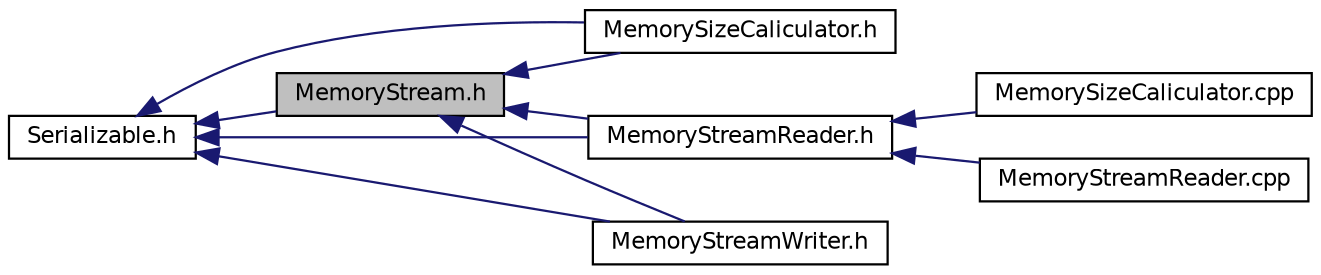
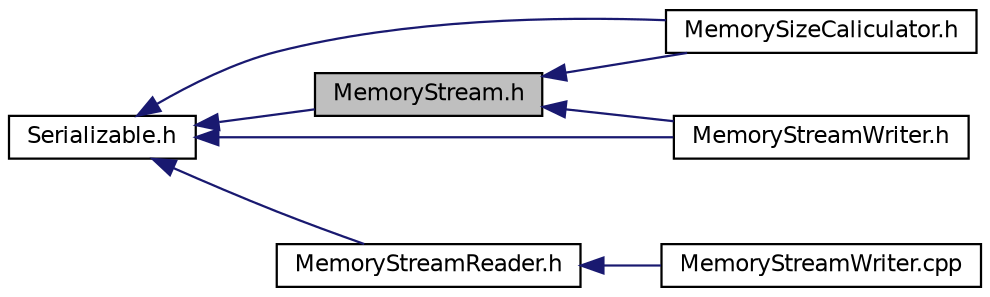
(1144, 94) -> (821, 266)
(558, 115) -> none
(1144, 180) -> none
